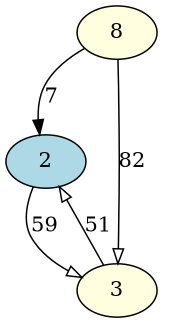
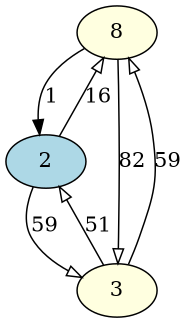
(52, 97) -> (52, 97)
none -> (78, 103)
none -> (155, 169)
